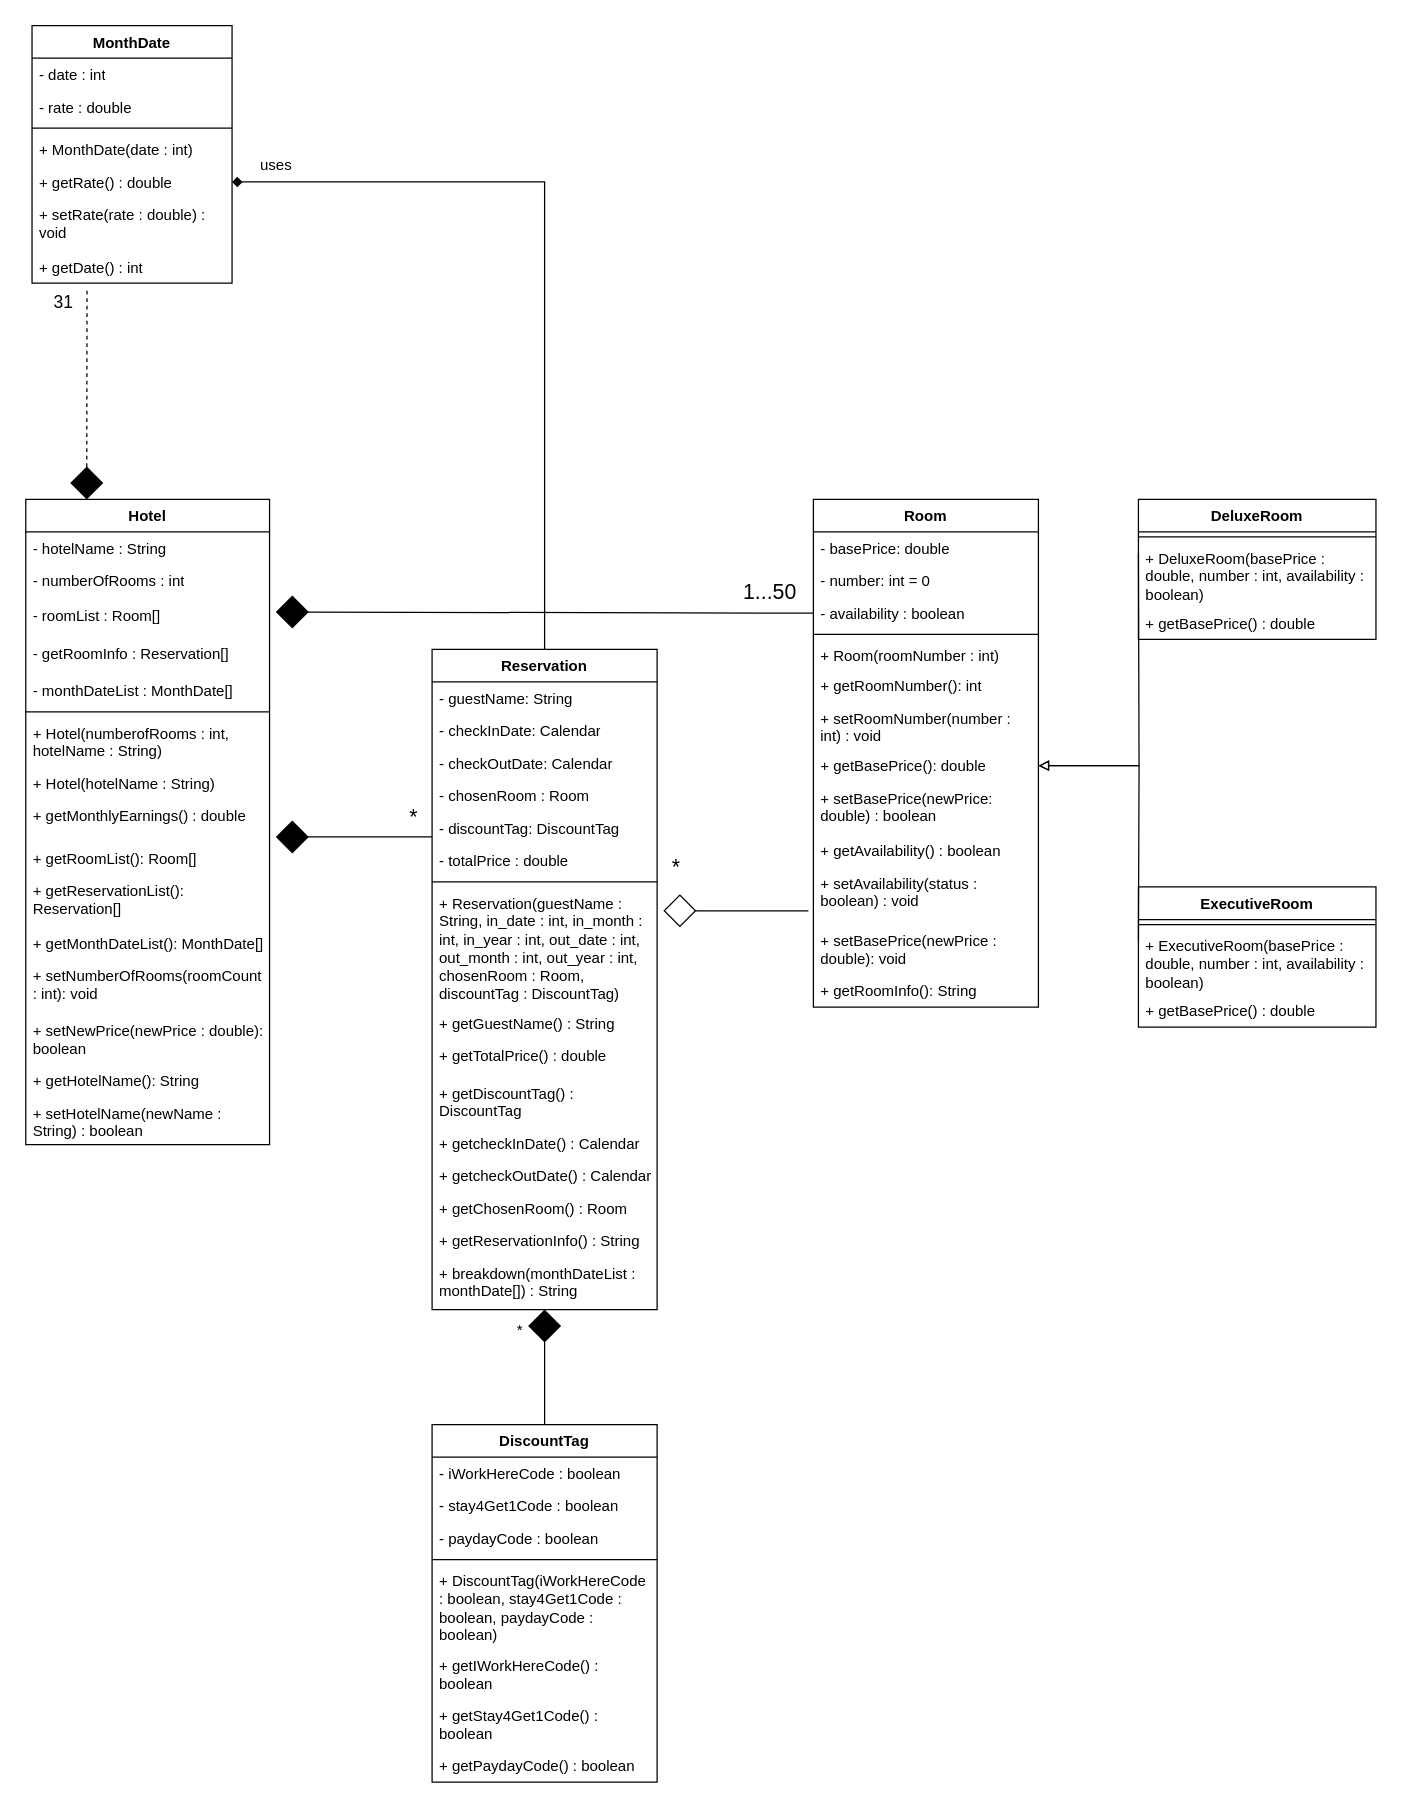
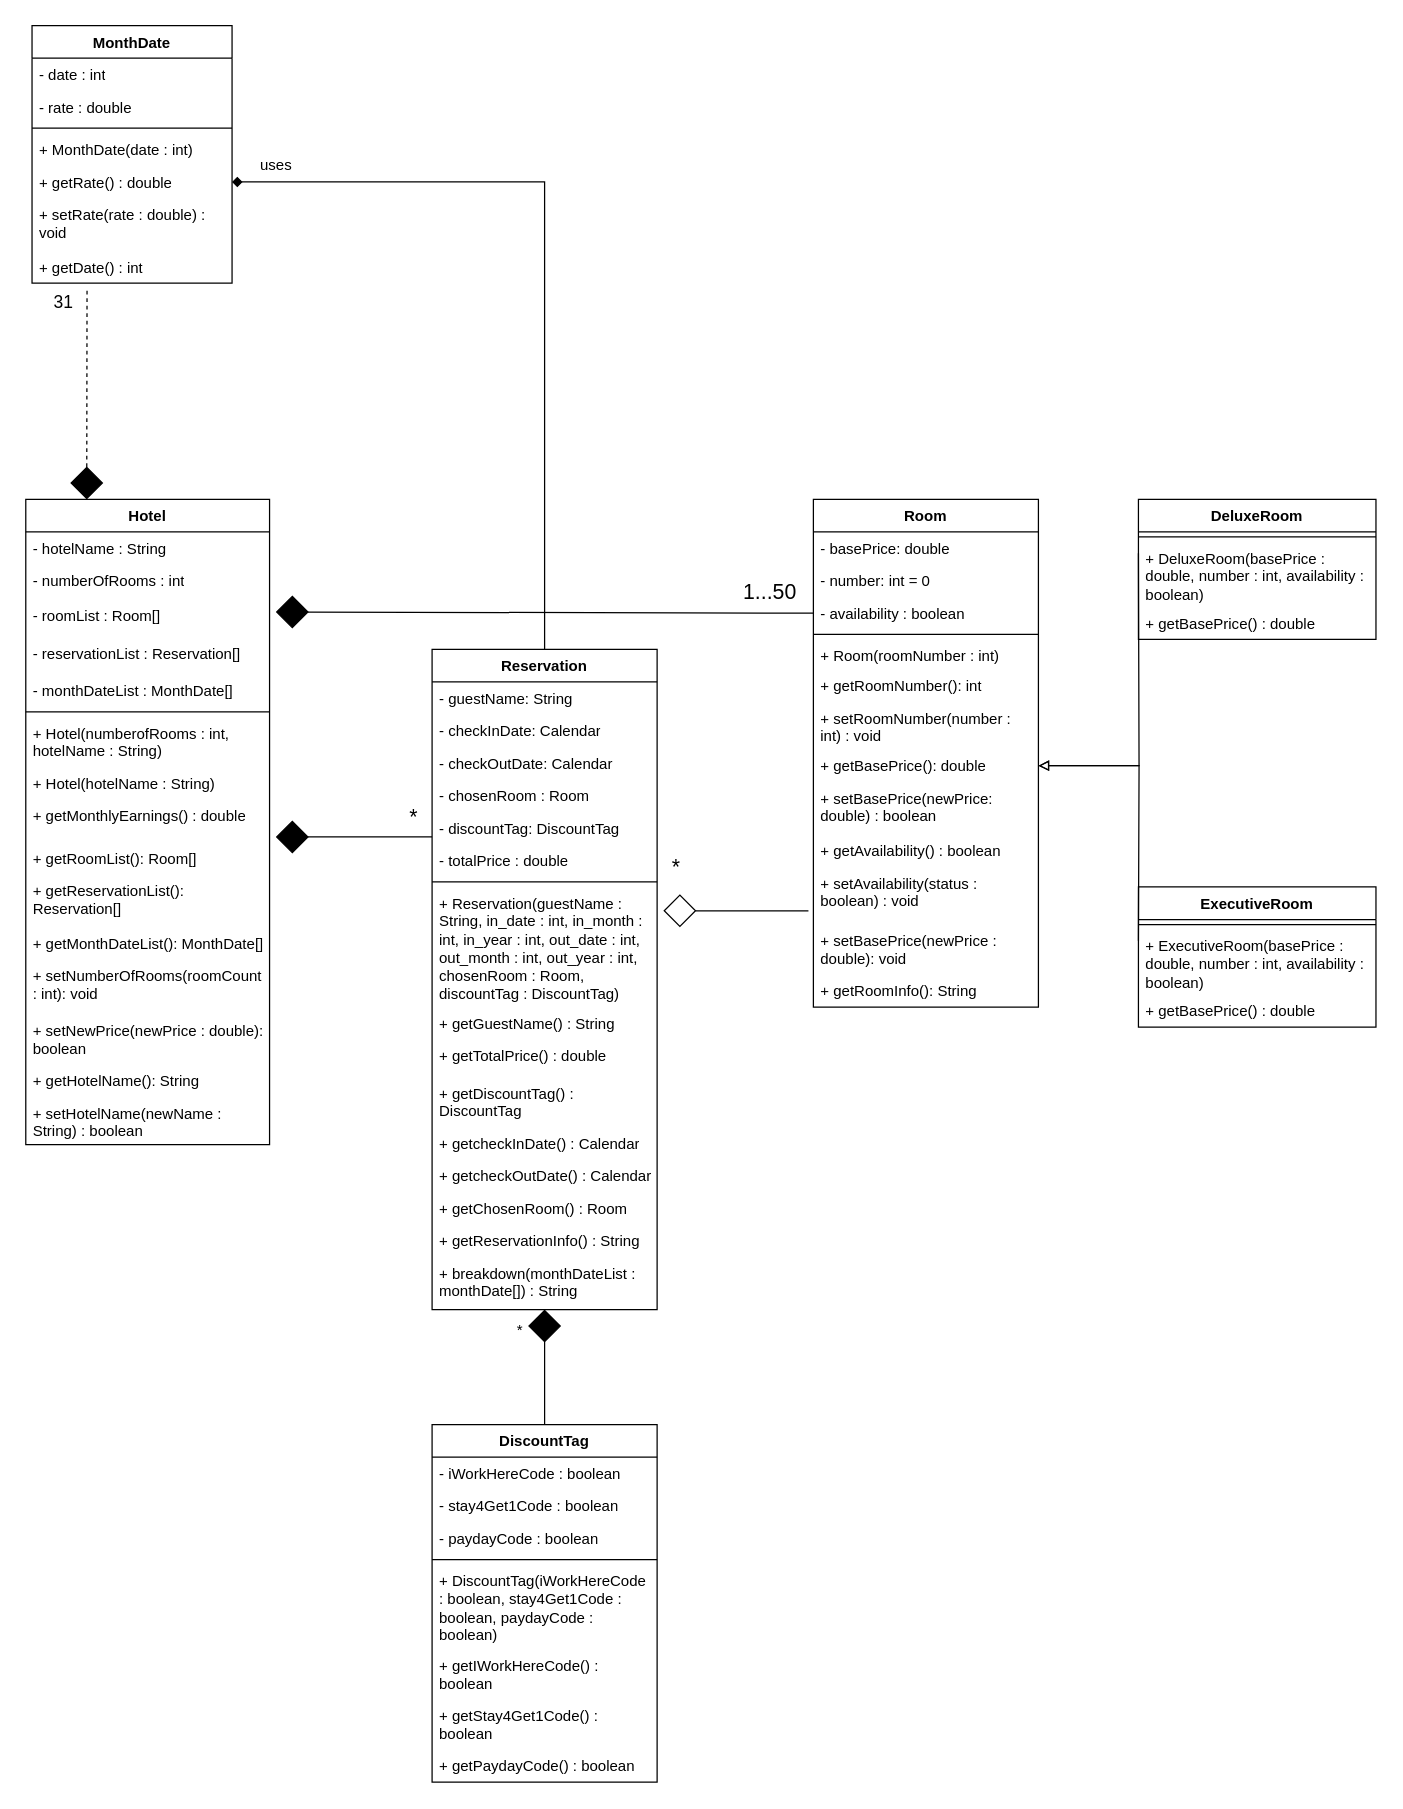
(145, 655) -> (149, 664)
